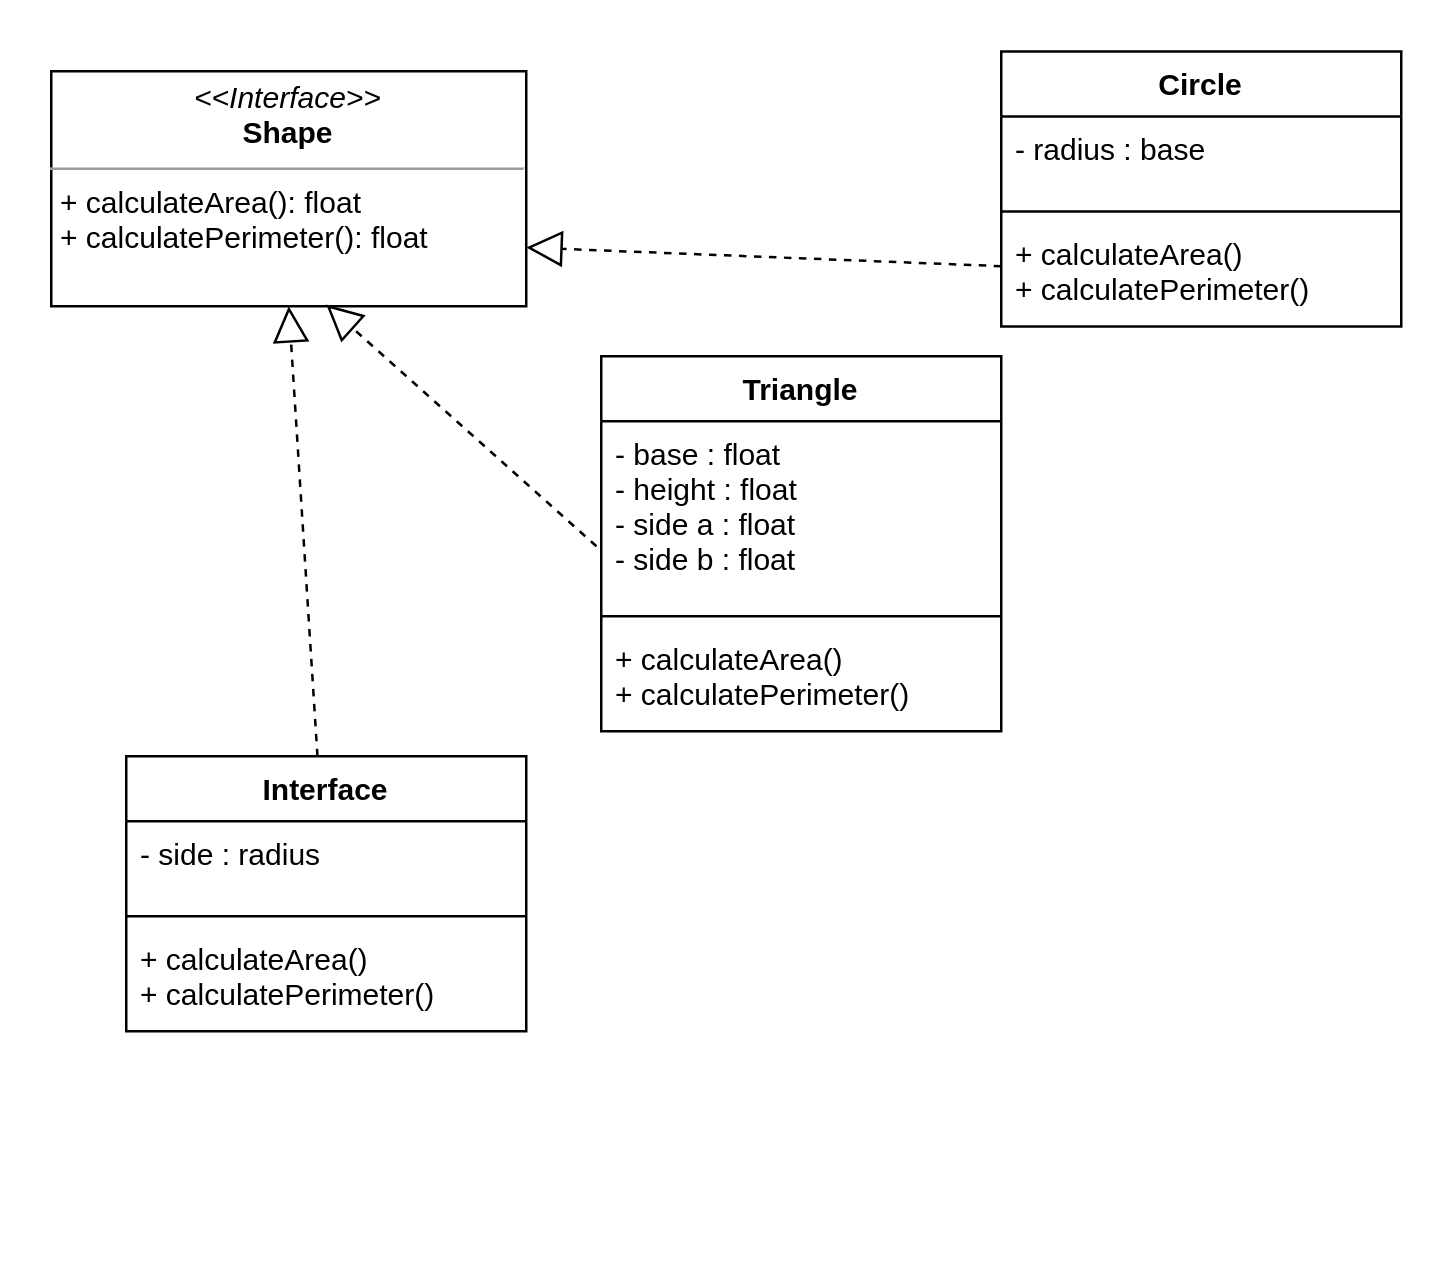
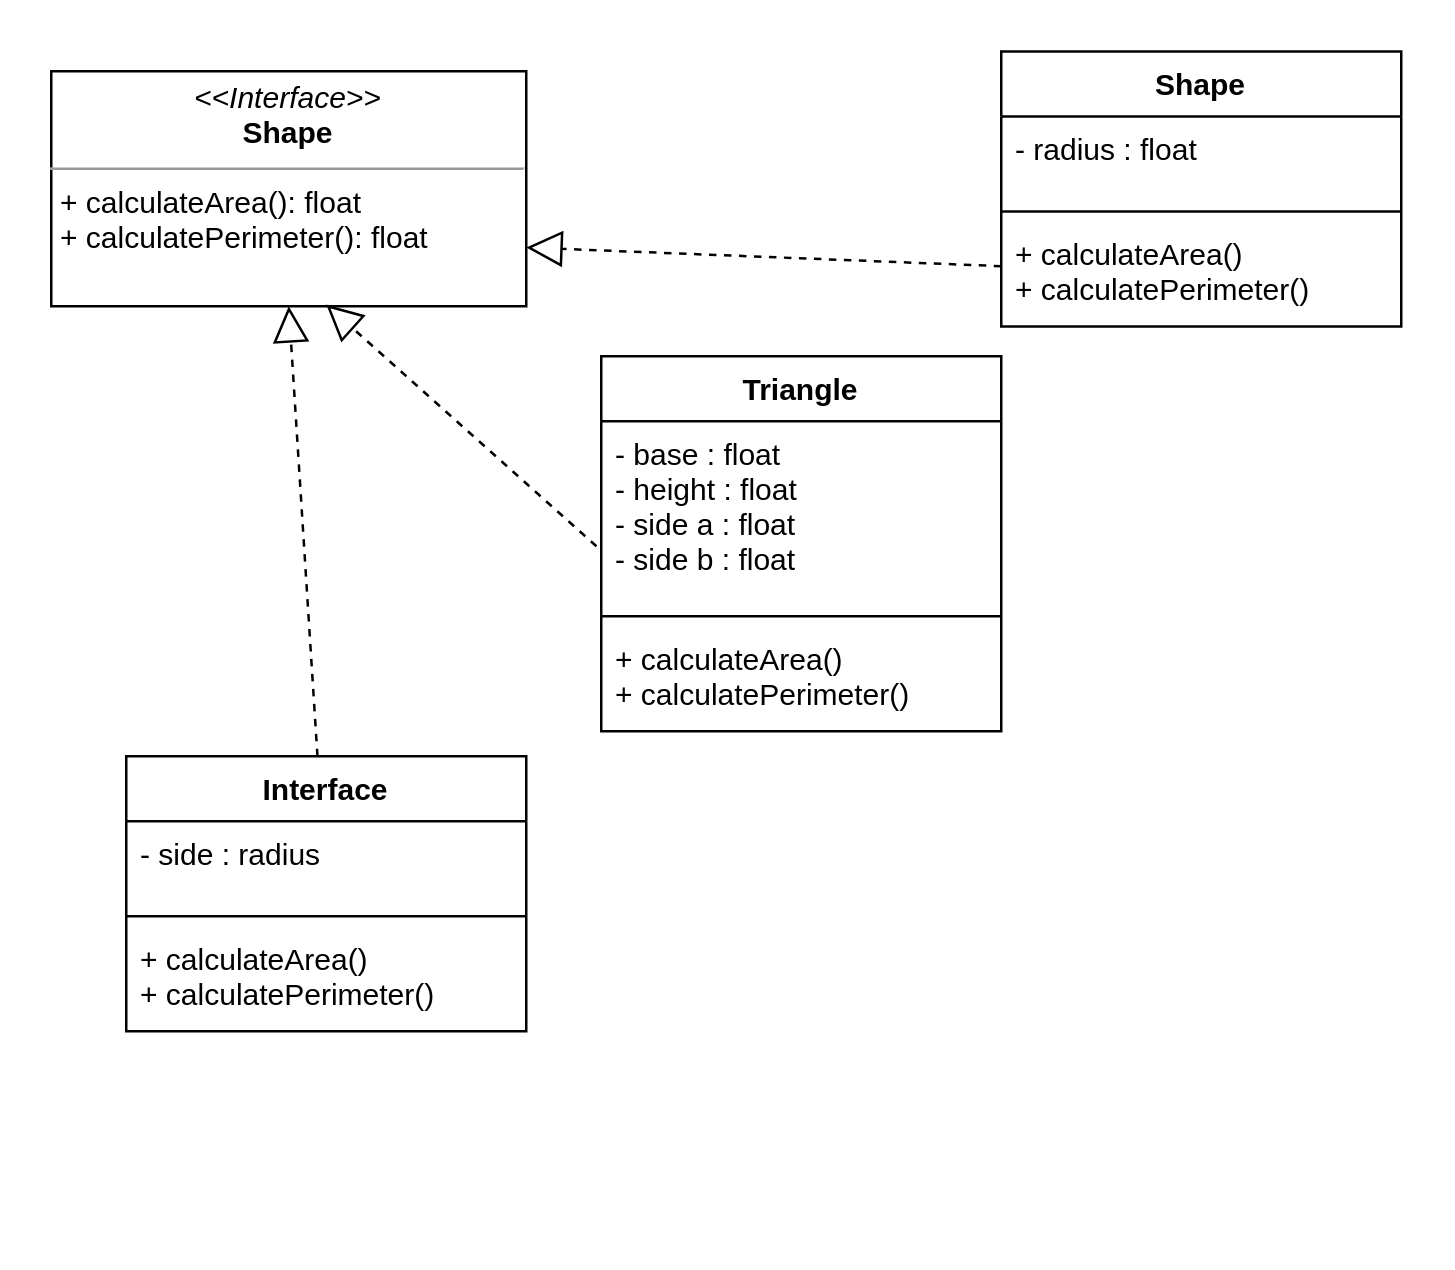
(1200, 85) -> (1200, 85)
(1122, 150) -> (1126, 150)
